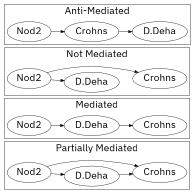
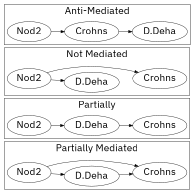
(97, 105) -> (97, 105)
